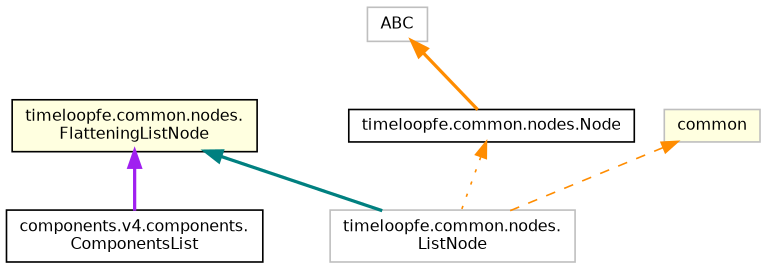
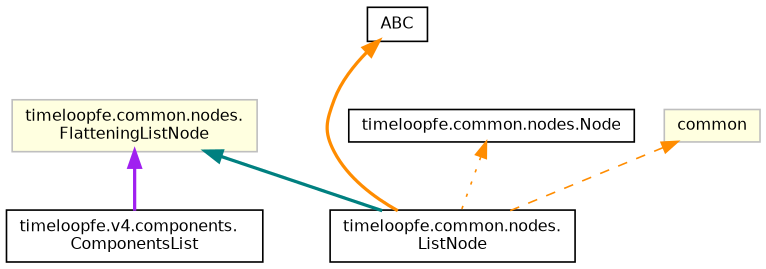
(397, 24) -> (397, 24)
(451, 81) -> (329, 141)
(135, 126) -> (135, 126)
(135, 236) -> (135, 236)
(453, 236) -> (453, 236)
